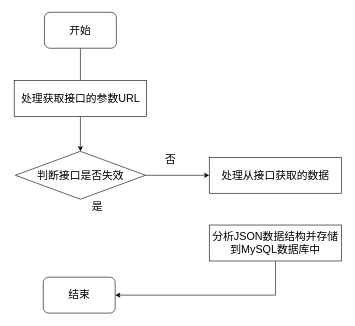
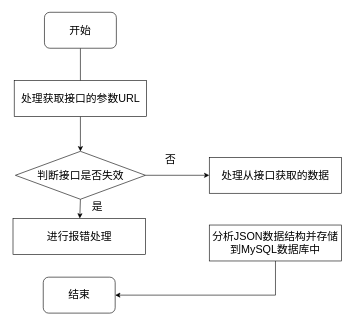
none -> (80, 213)
none -> (79, 237)
